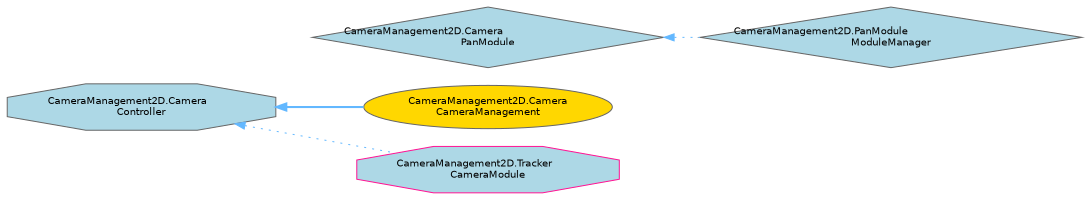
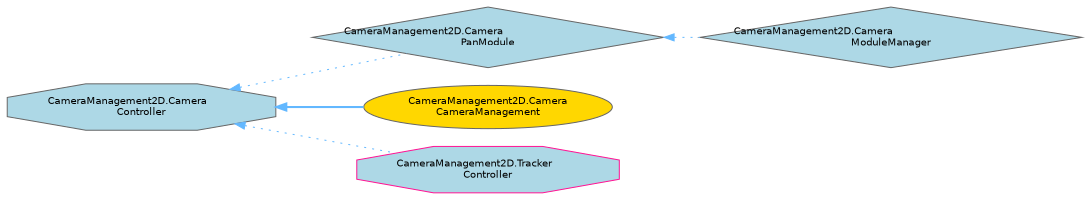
(891, 37) -> (891, 37)
none -> (323, 70)
(488, 170) -> (488, 170)
